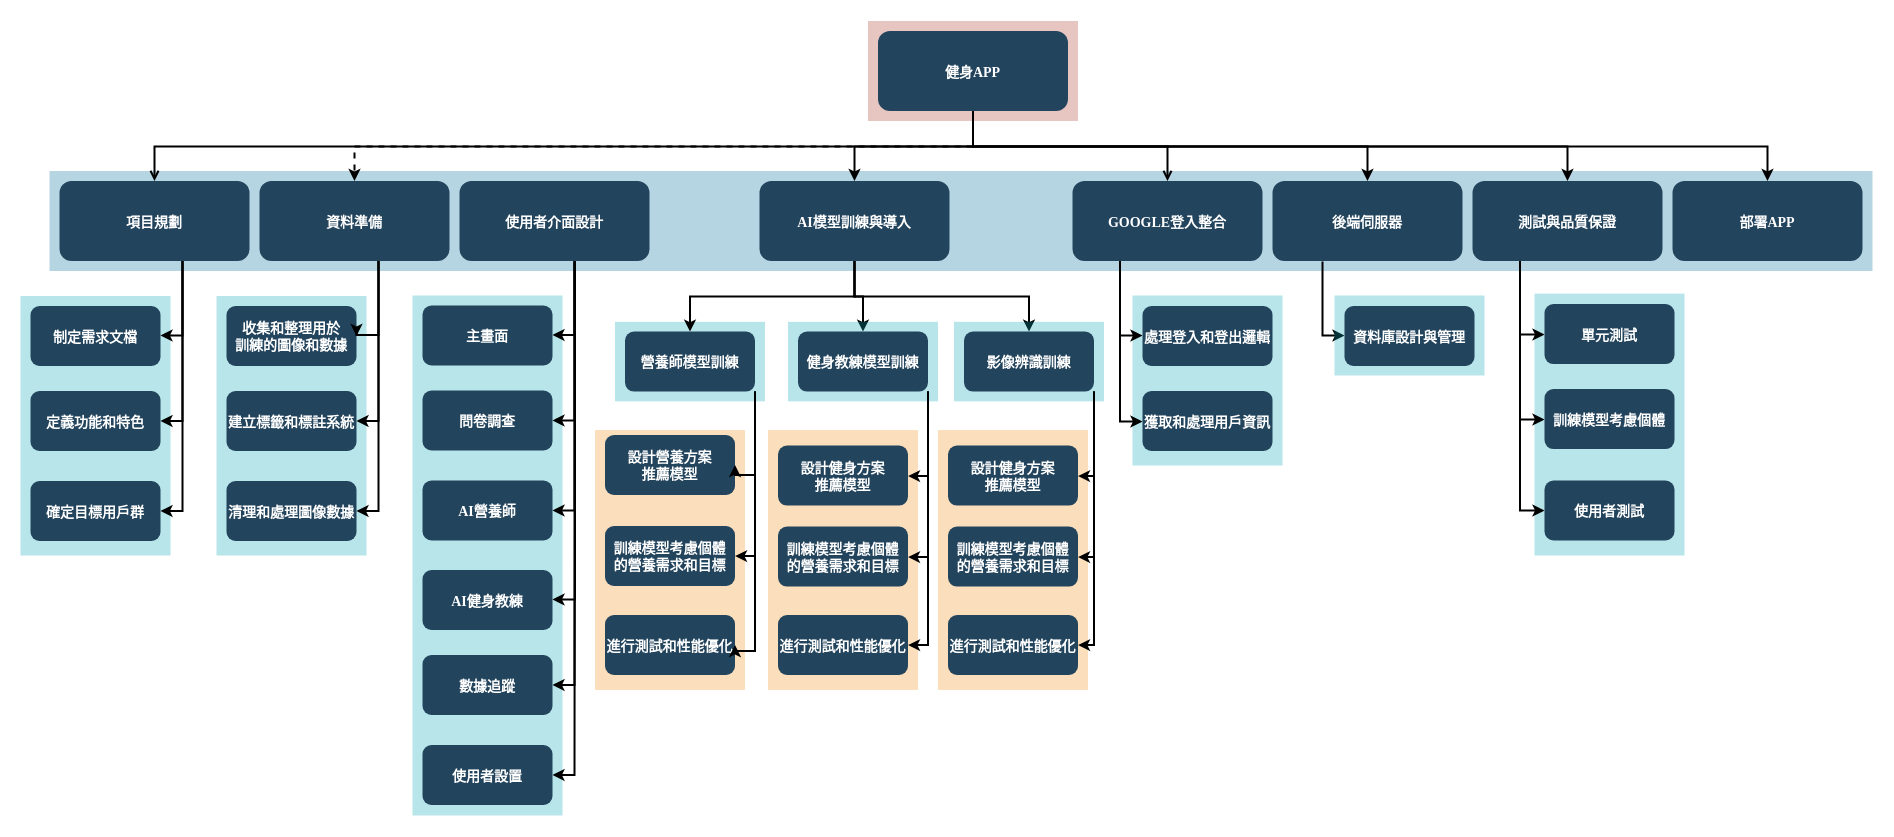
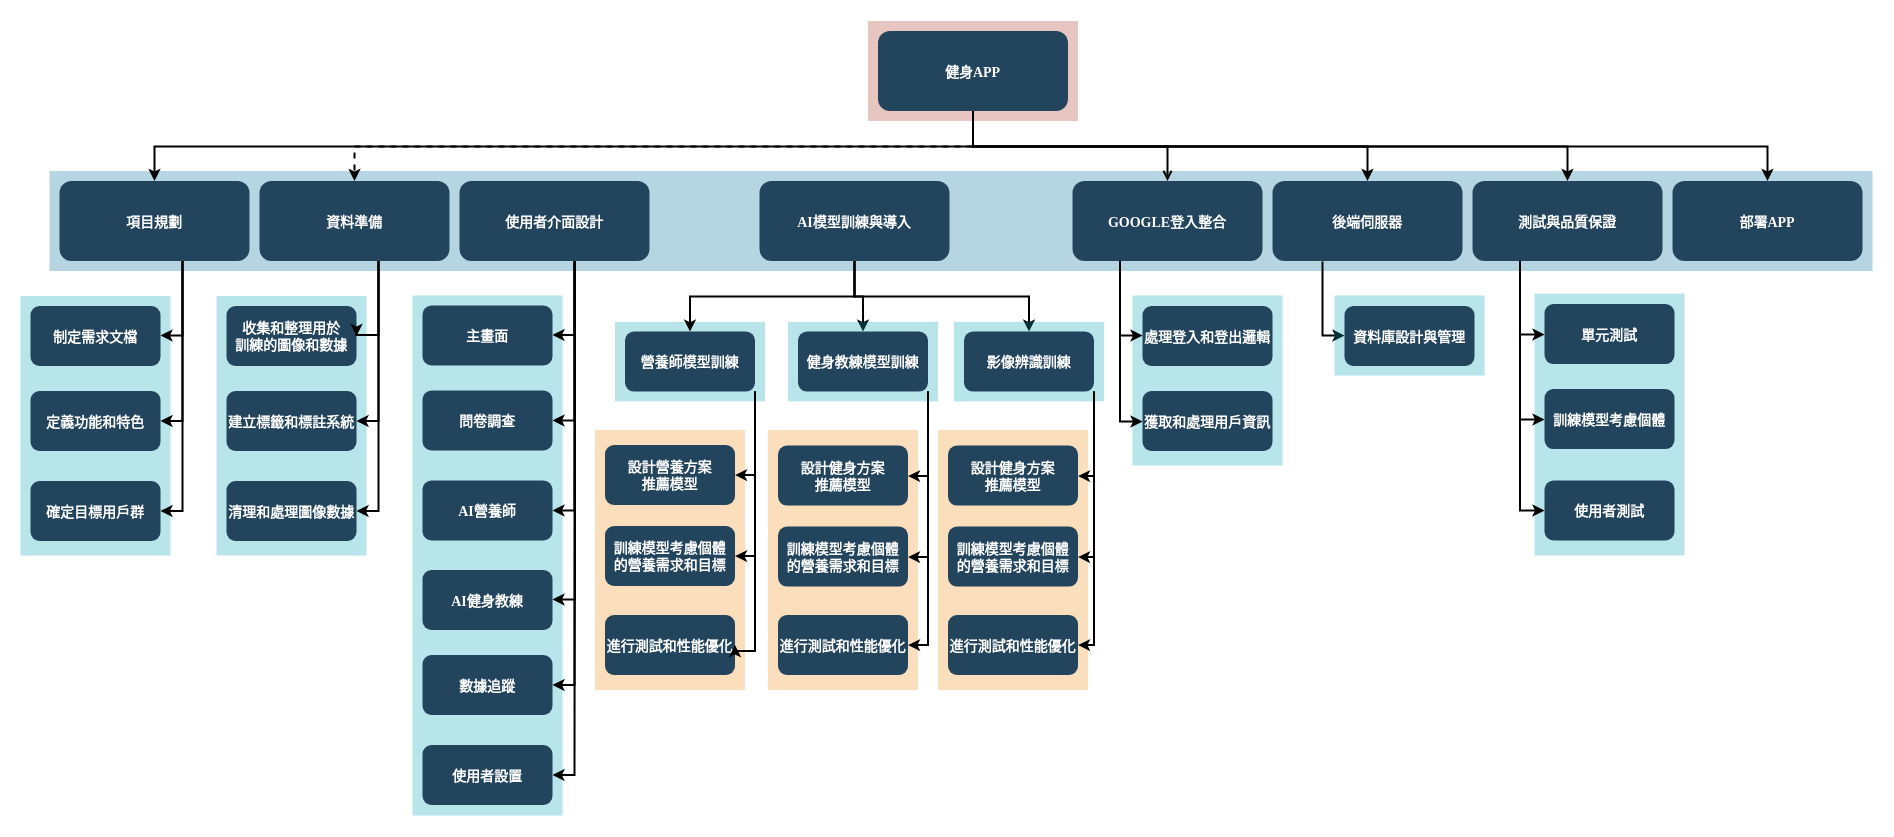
(855, 160) -> none
(155, 171) -> (155, 170)
(670, 465) -> (670, 475)
